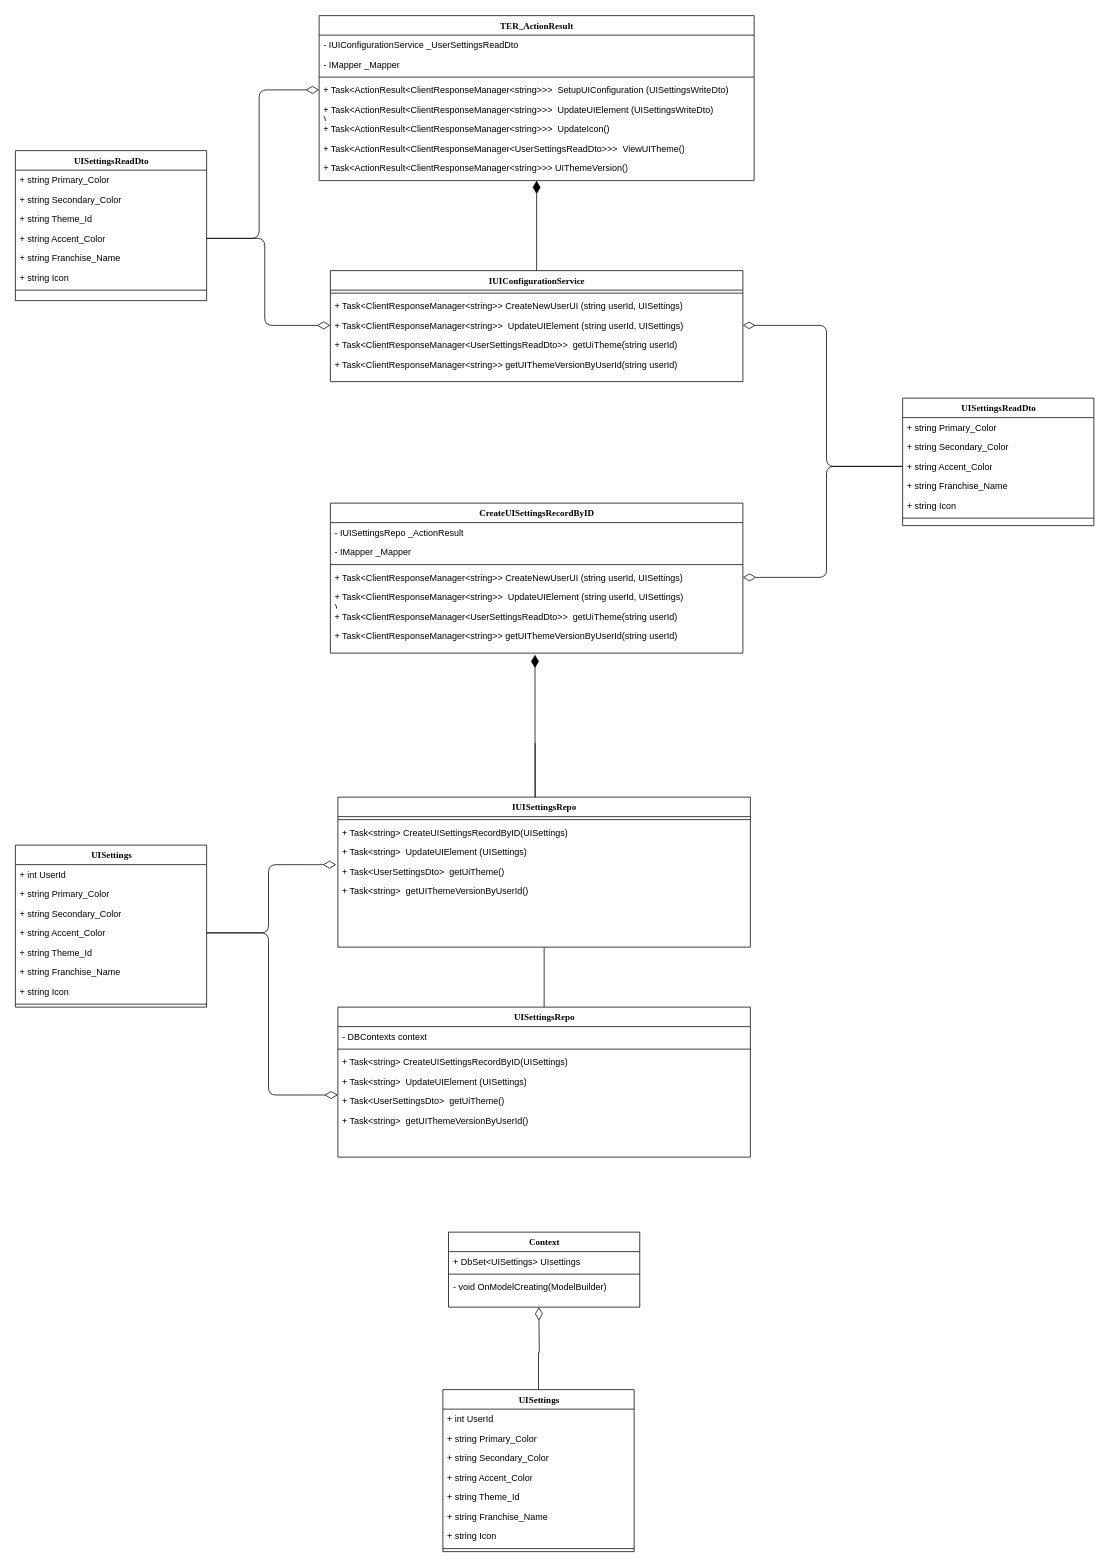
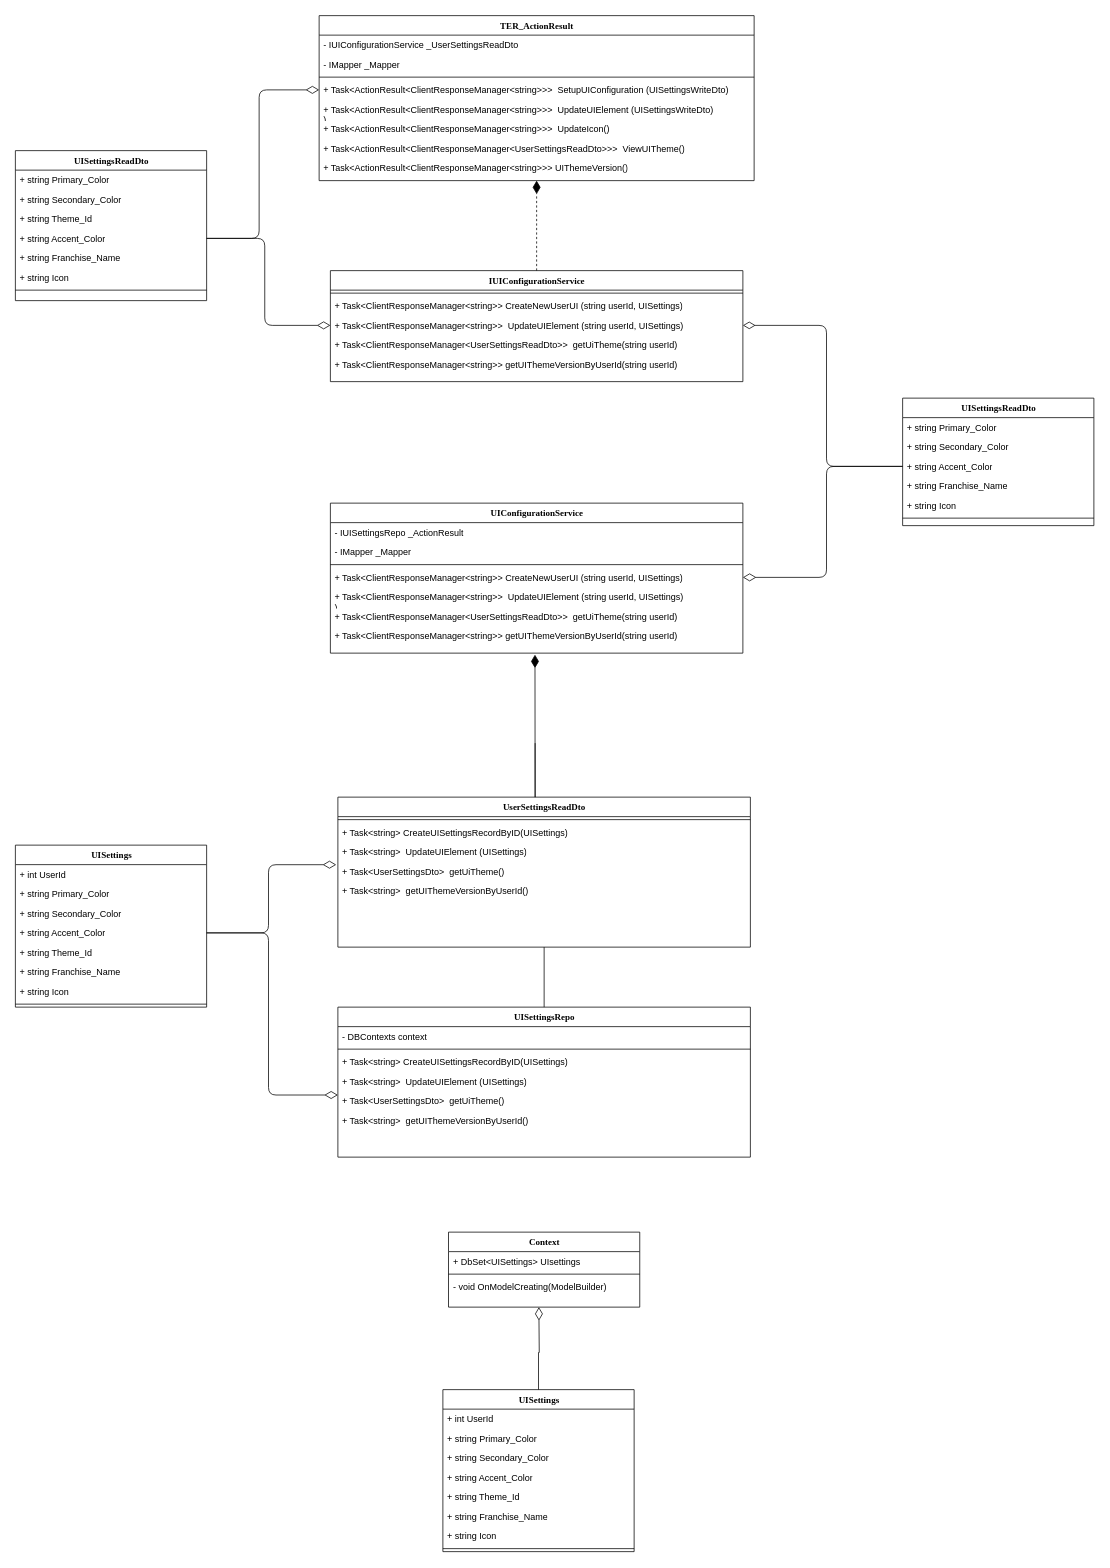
(537, 231) -> (537, 231)
(537, 514) -> (537, 514)
(545, 808) -> (545, 808)
